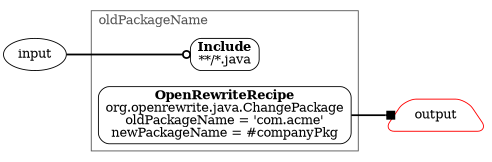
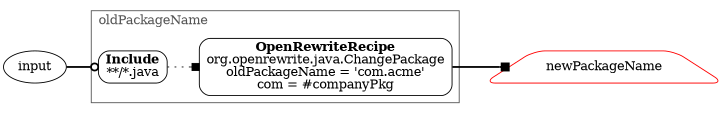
none -> (179, 67)
(436, 115) -> (604, 67)
(225, 133) -> (326, 85)
